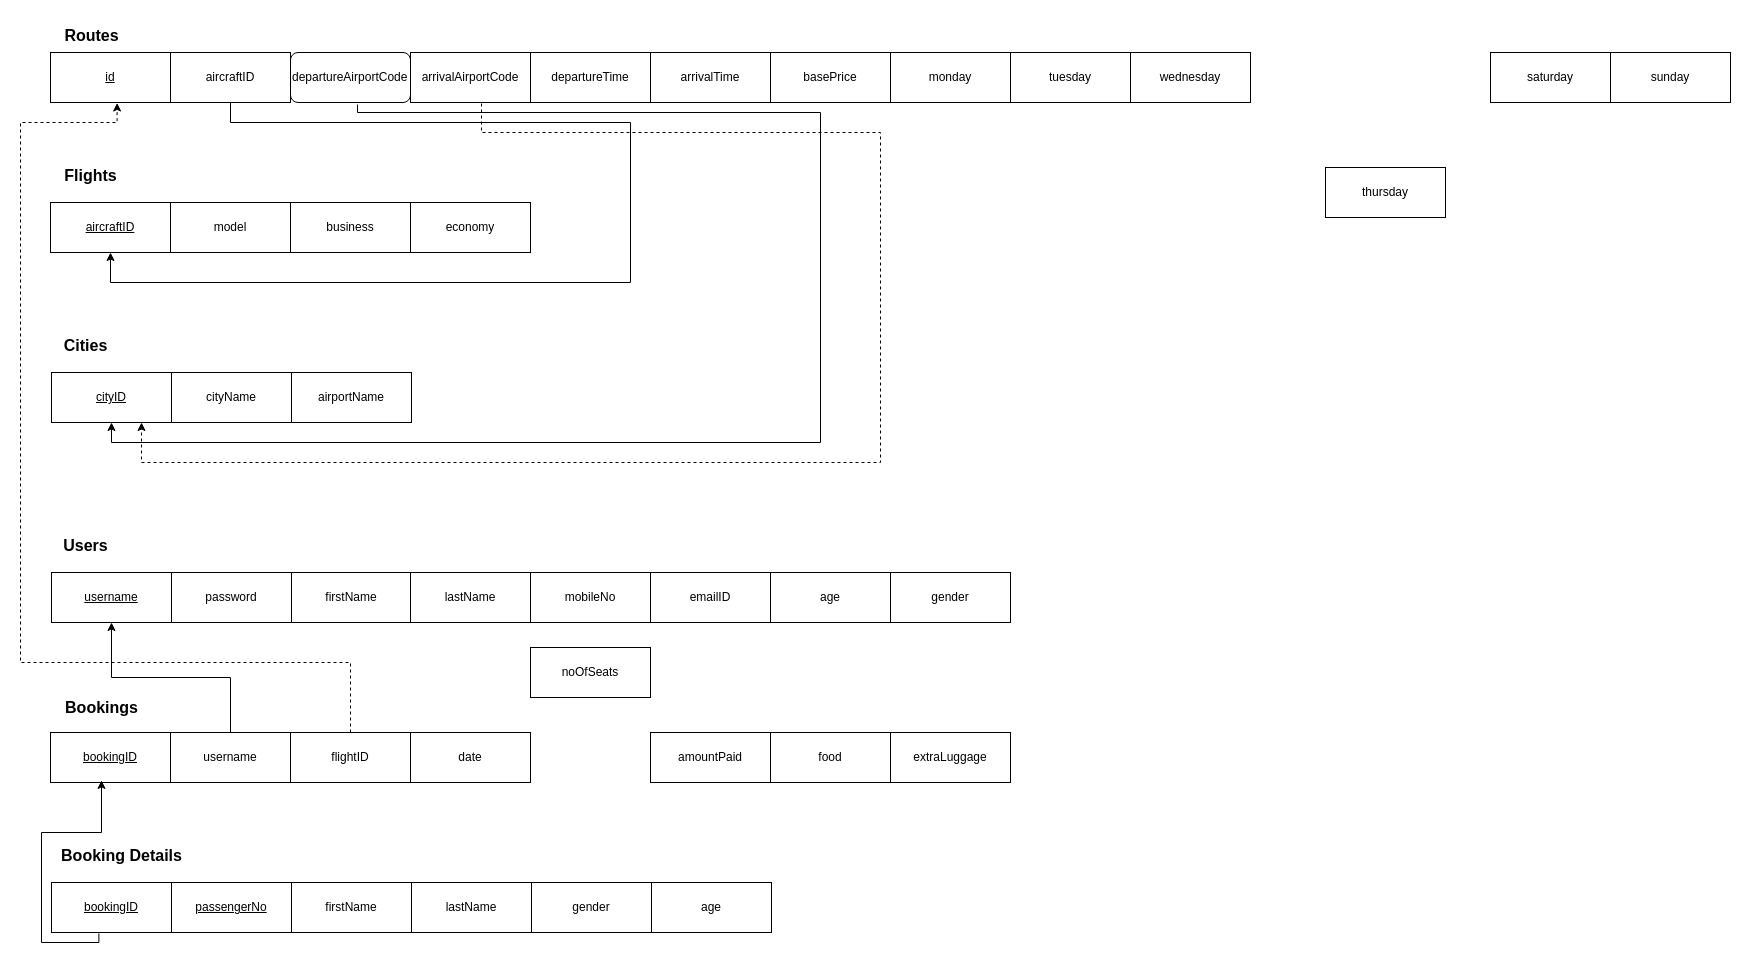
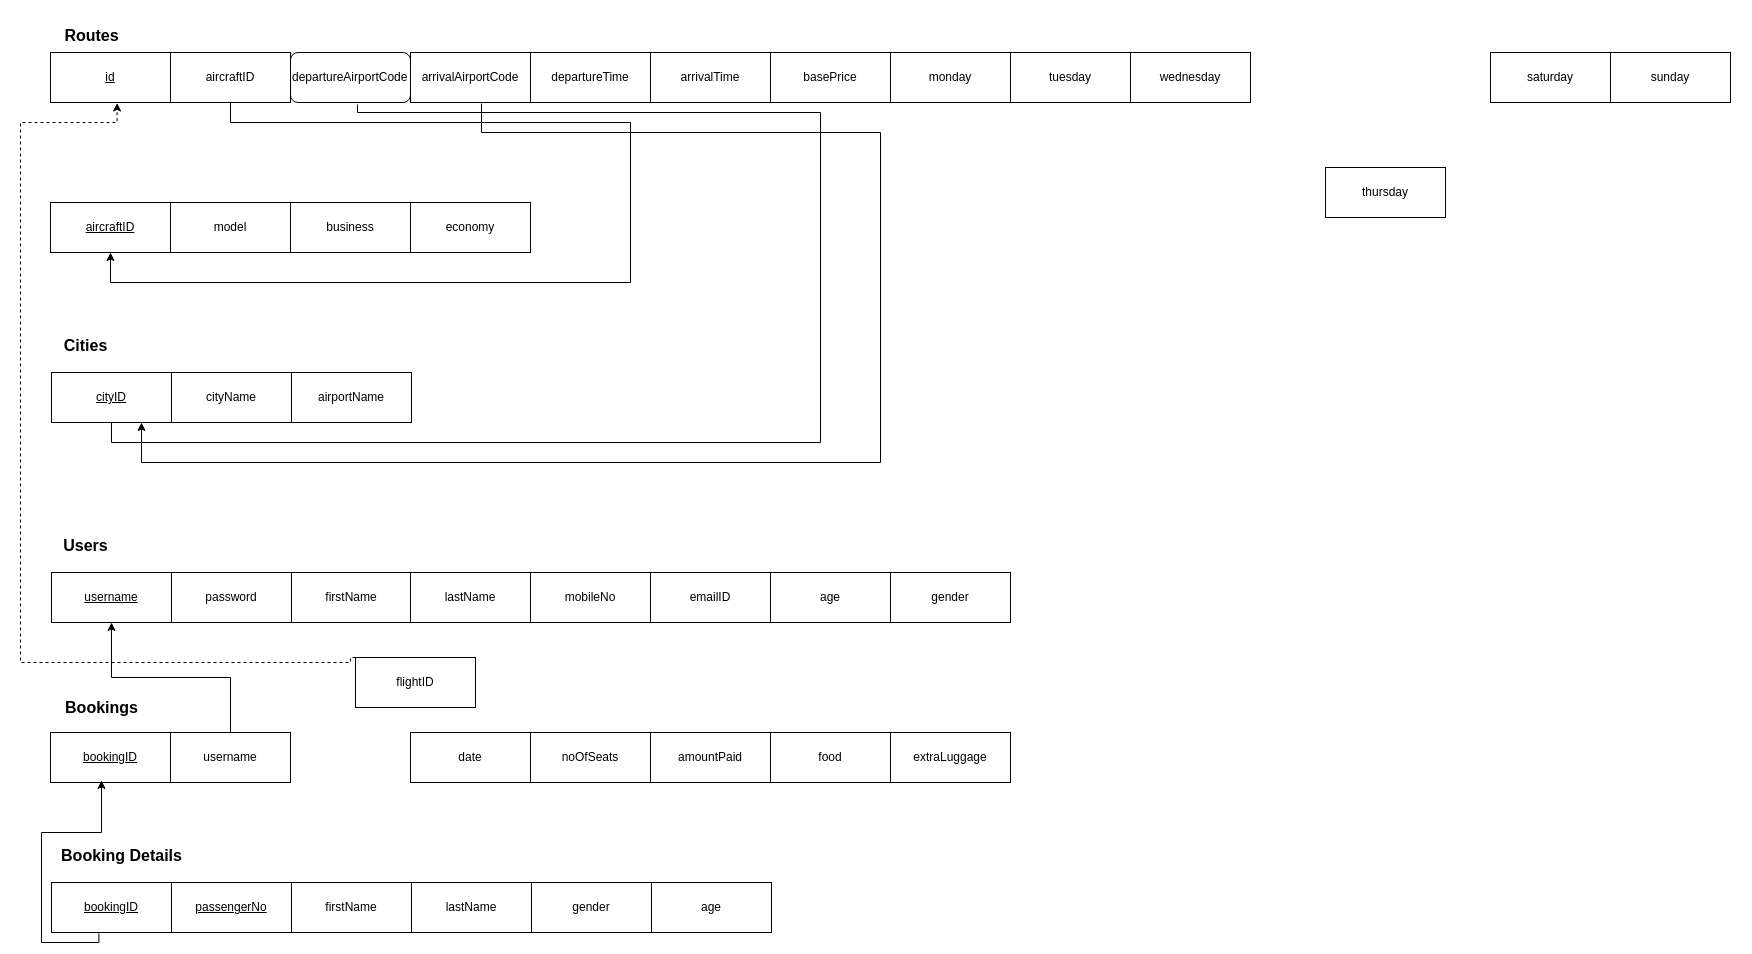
(91, 176) -> none
(112, 431) -> (112, 429)
(873, 463) -> (873, 463)
(591, 673) -> (591, 758)
(351, 758) -> (416, 683)
